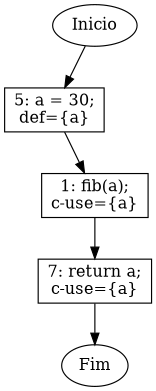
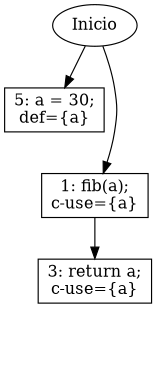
(72, 147) -> (117, 104)
(95, 281) -> (95, 281)
(95, 366) -> none
